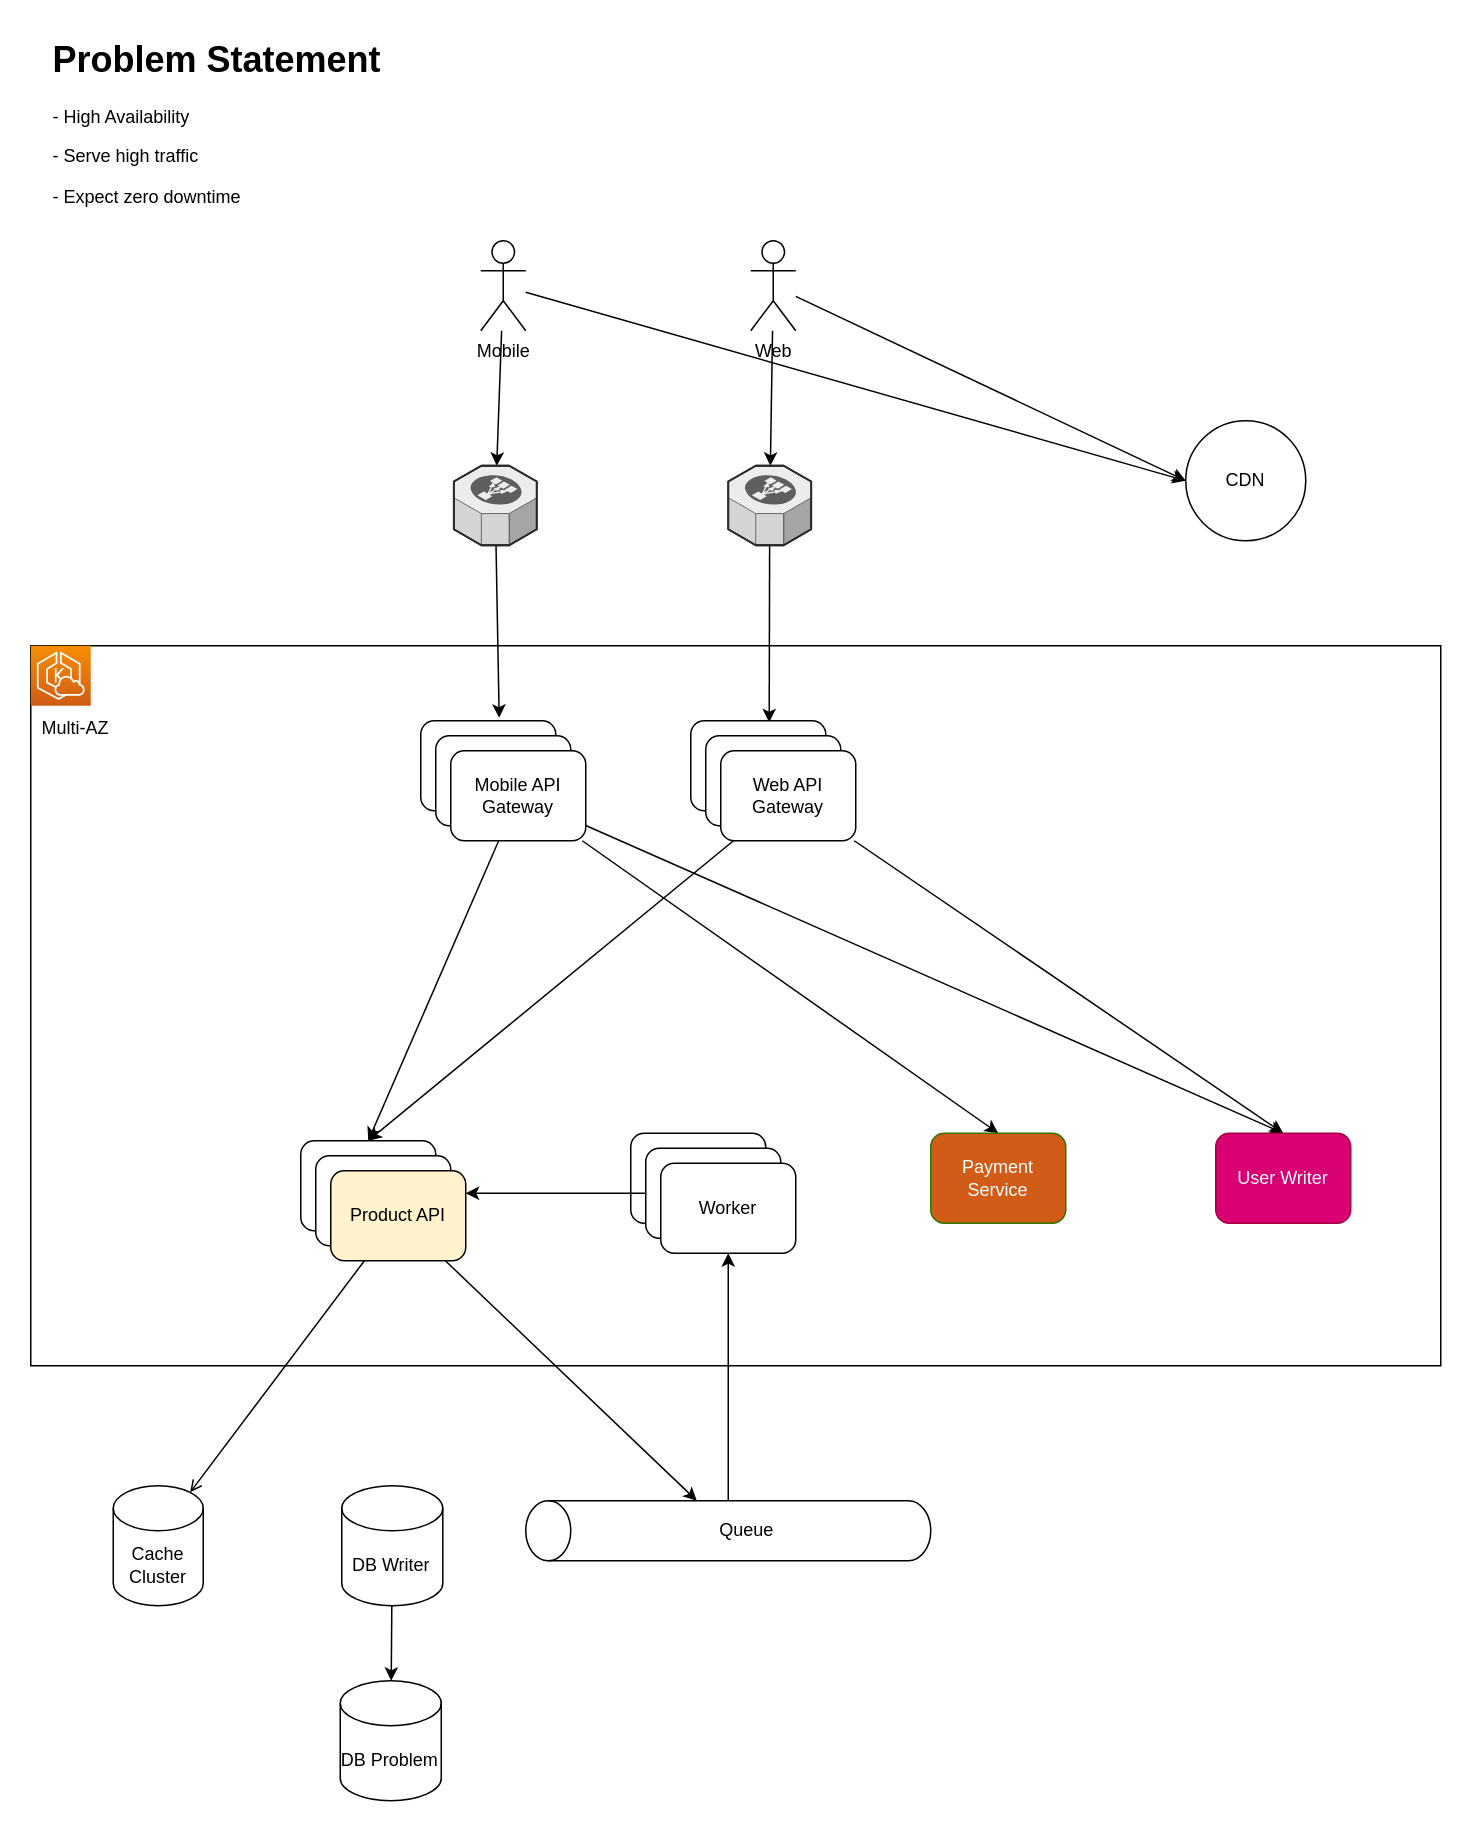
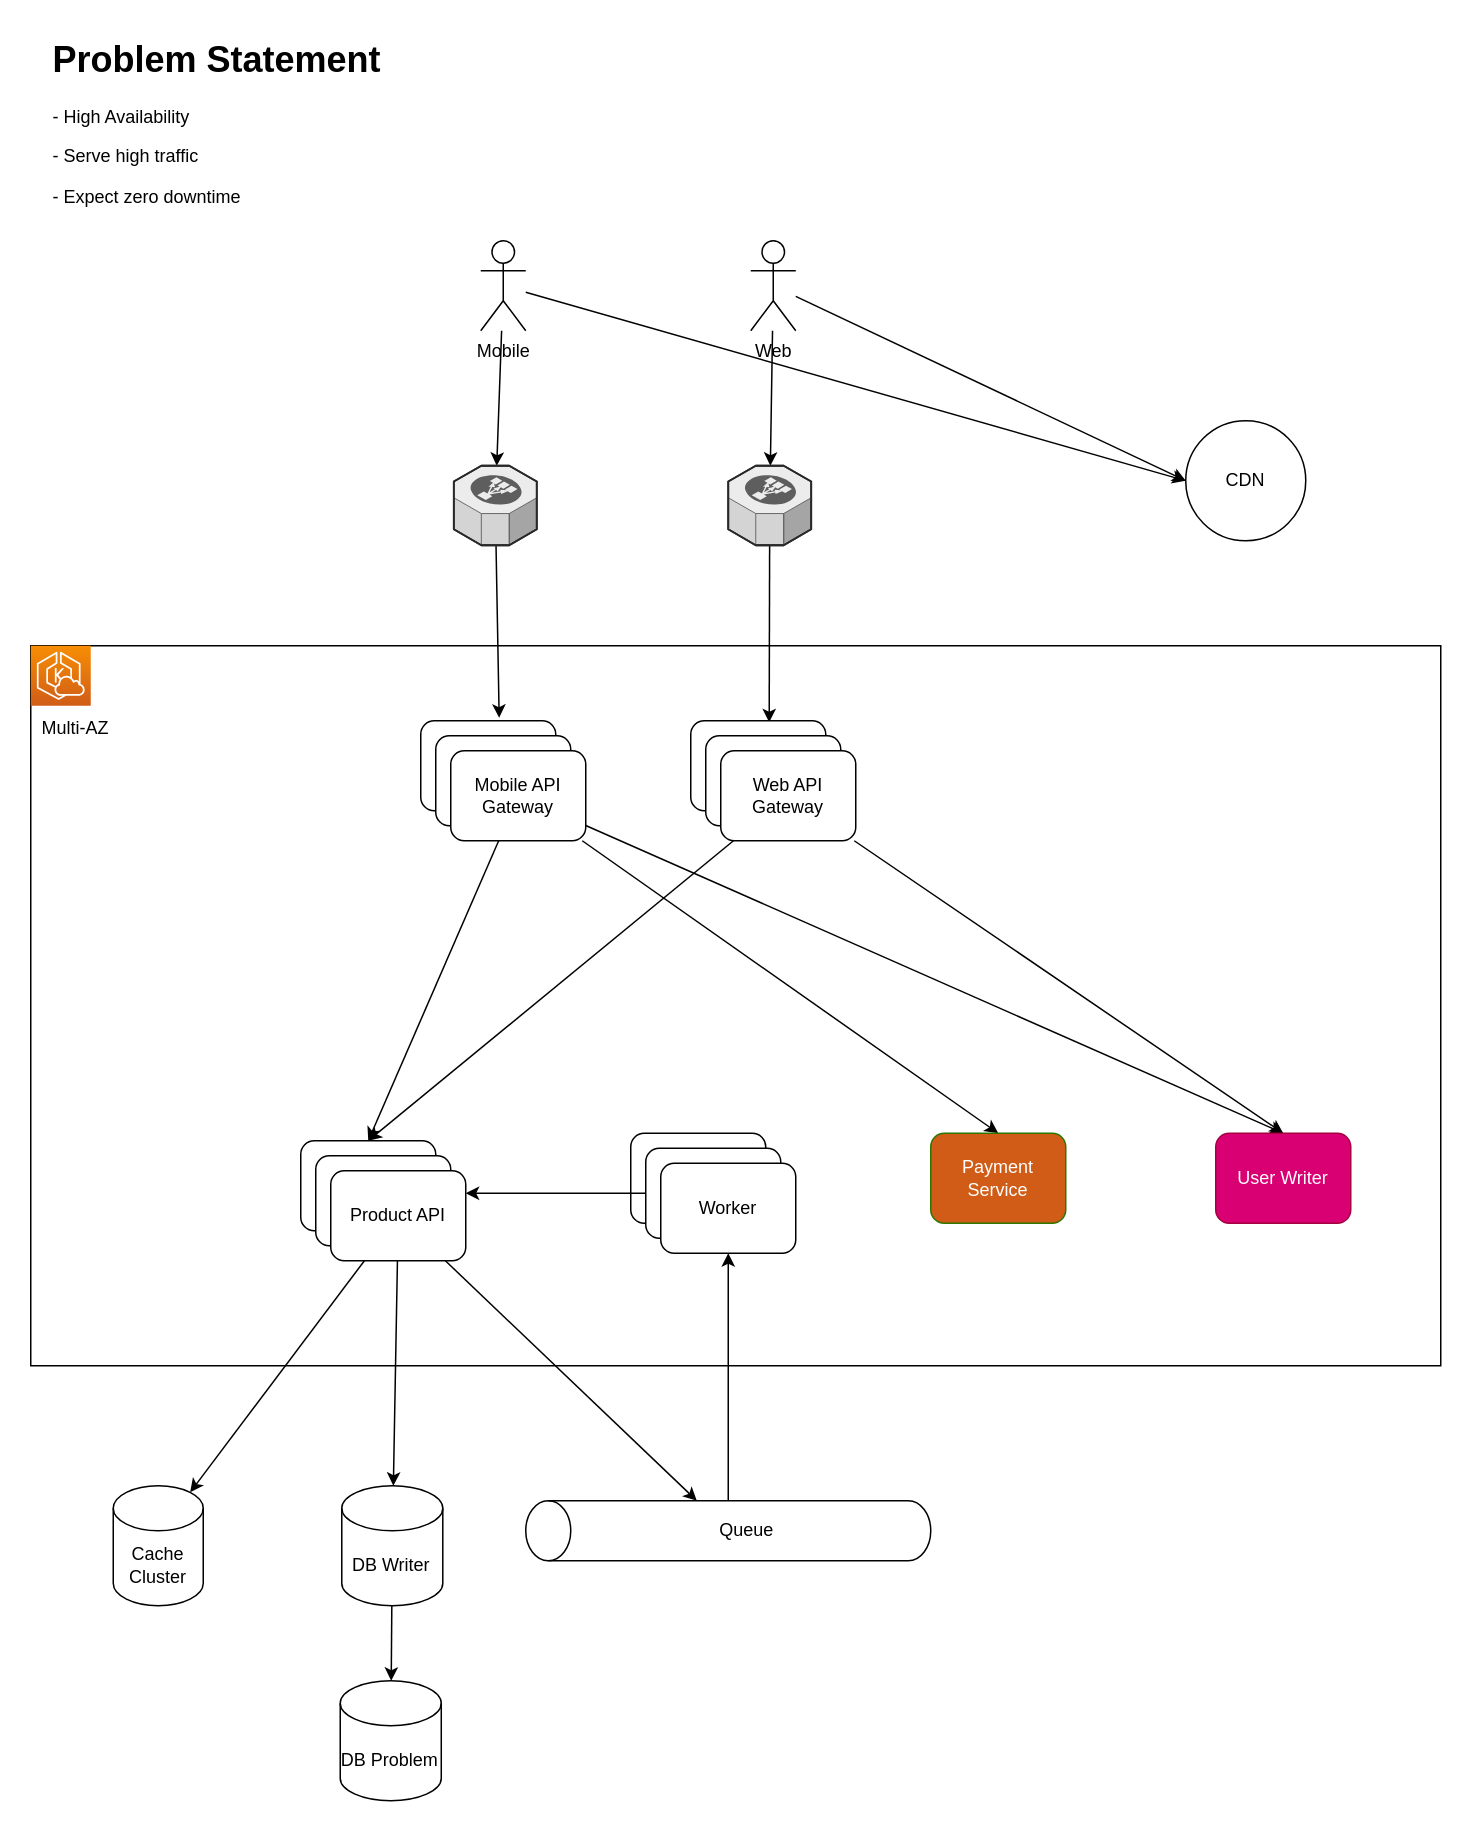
(398, 1216) -> (398, 1216)
none -> (395, 1368)
(196, 1485) -> (197, 1483)
